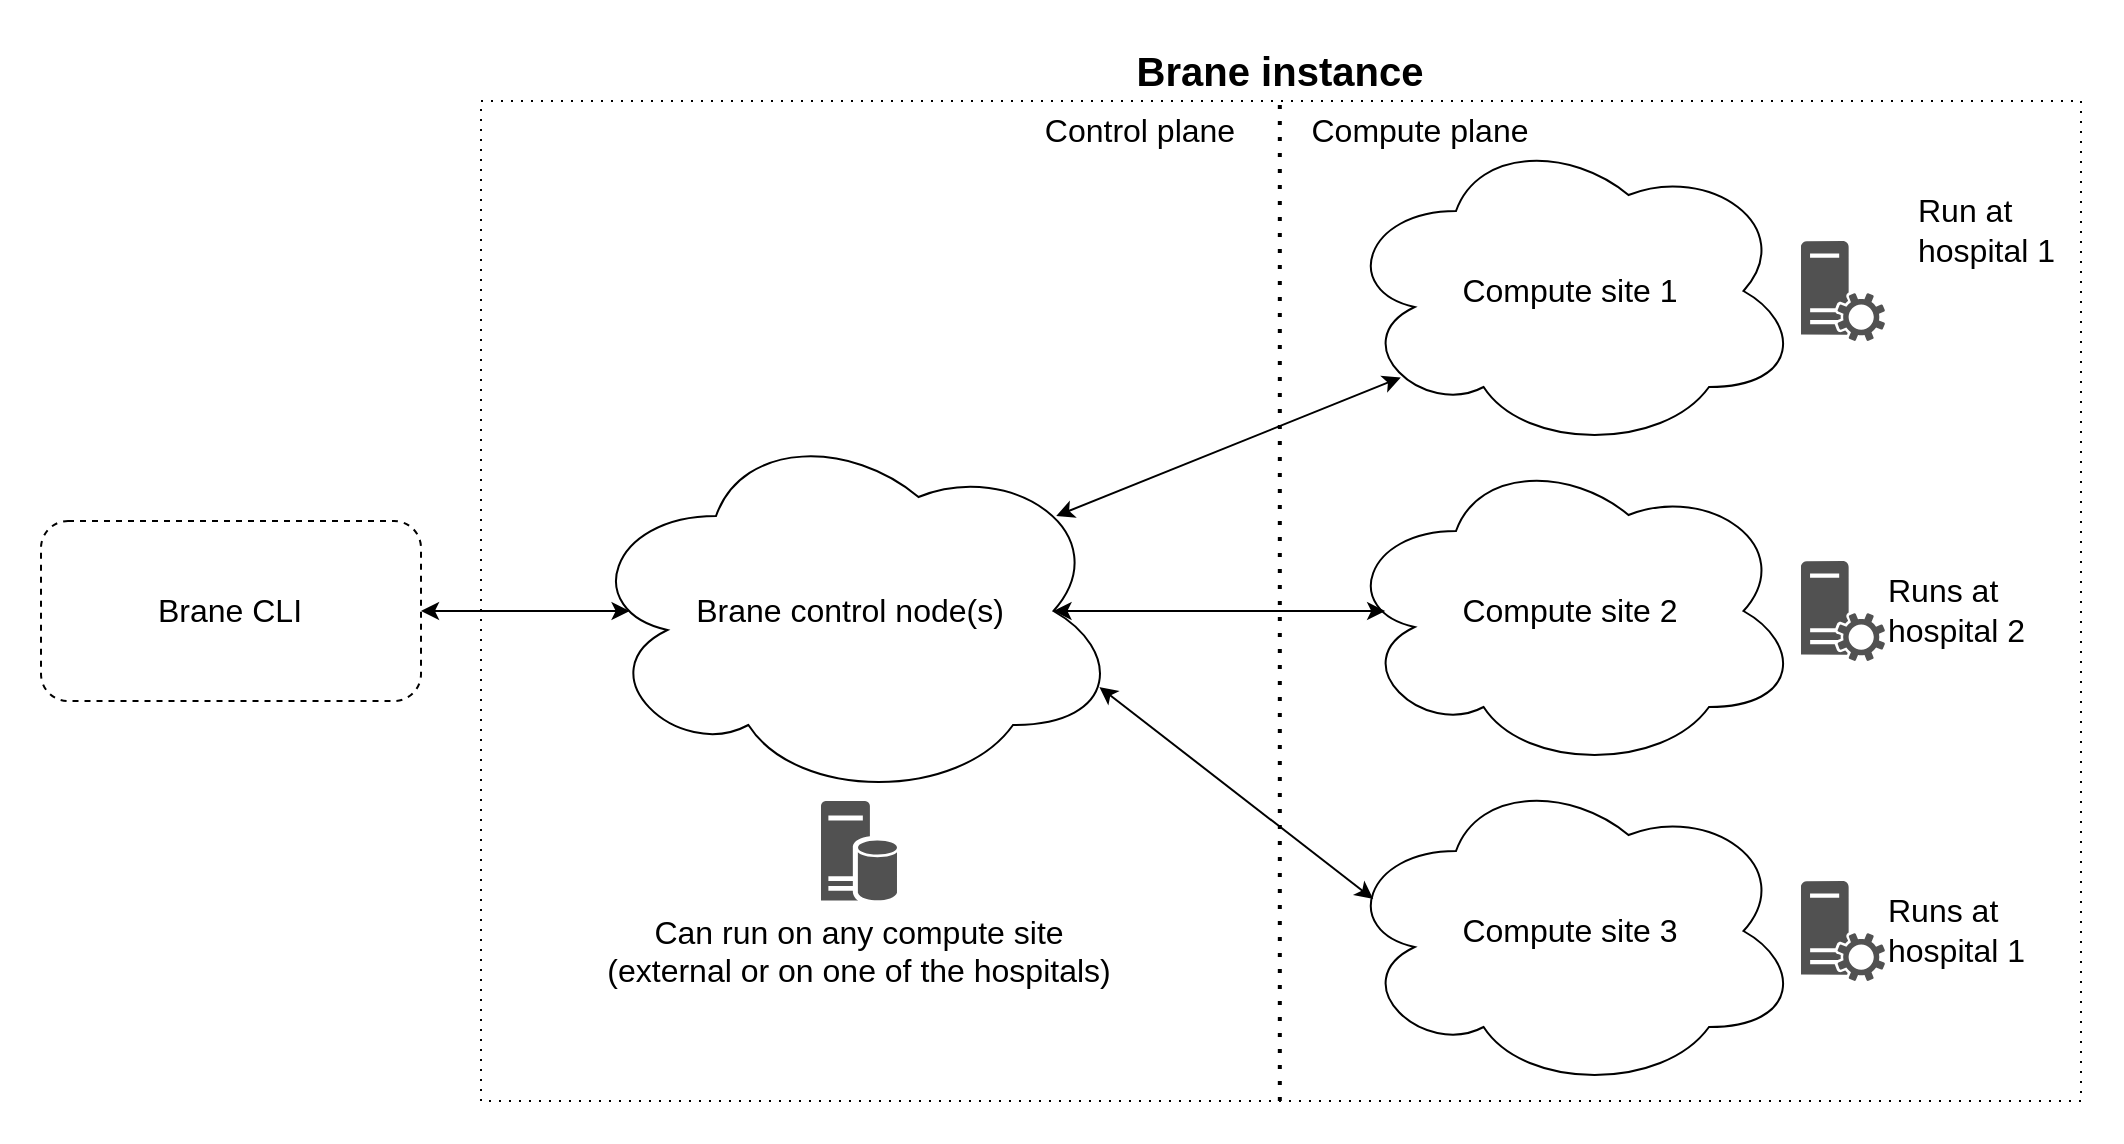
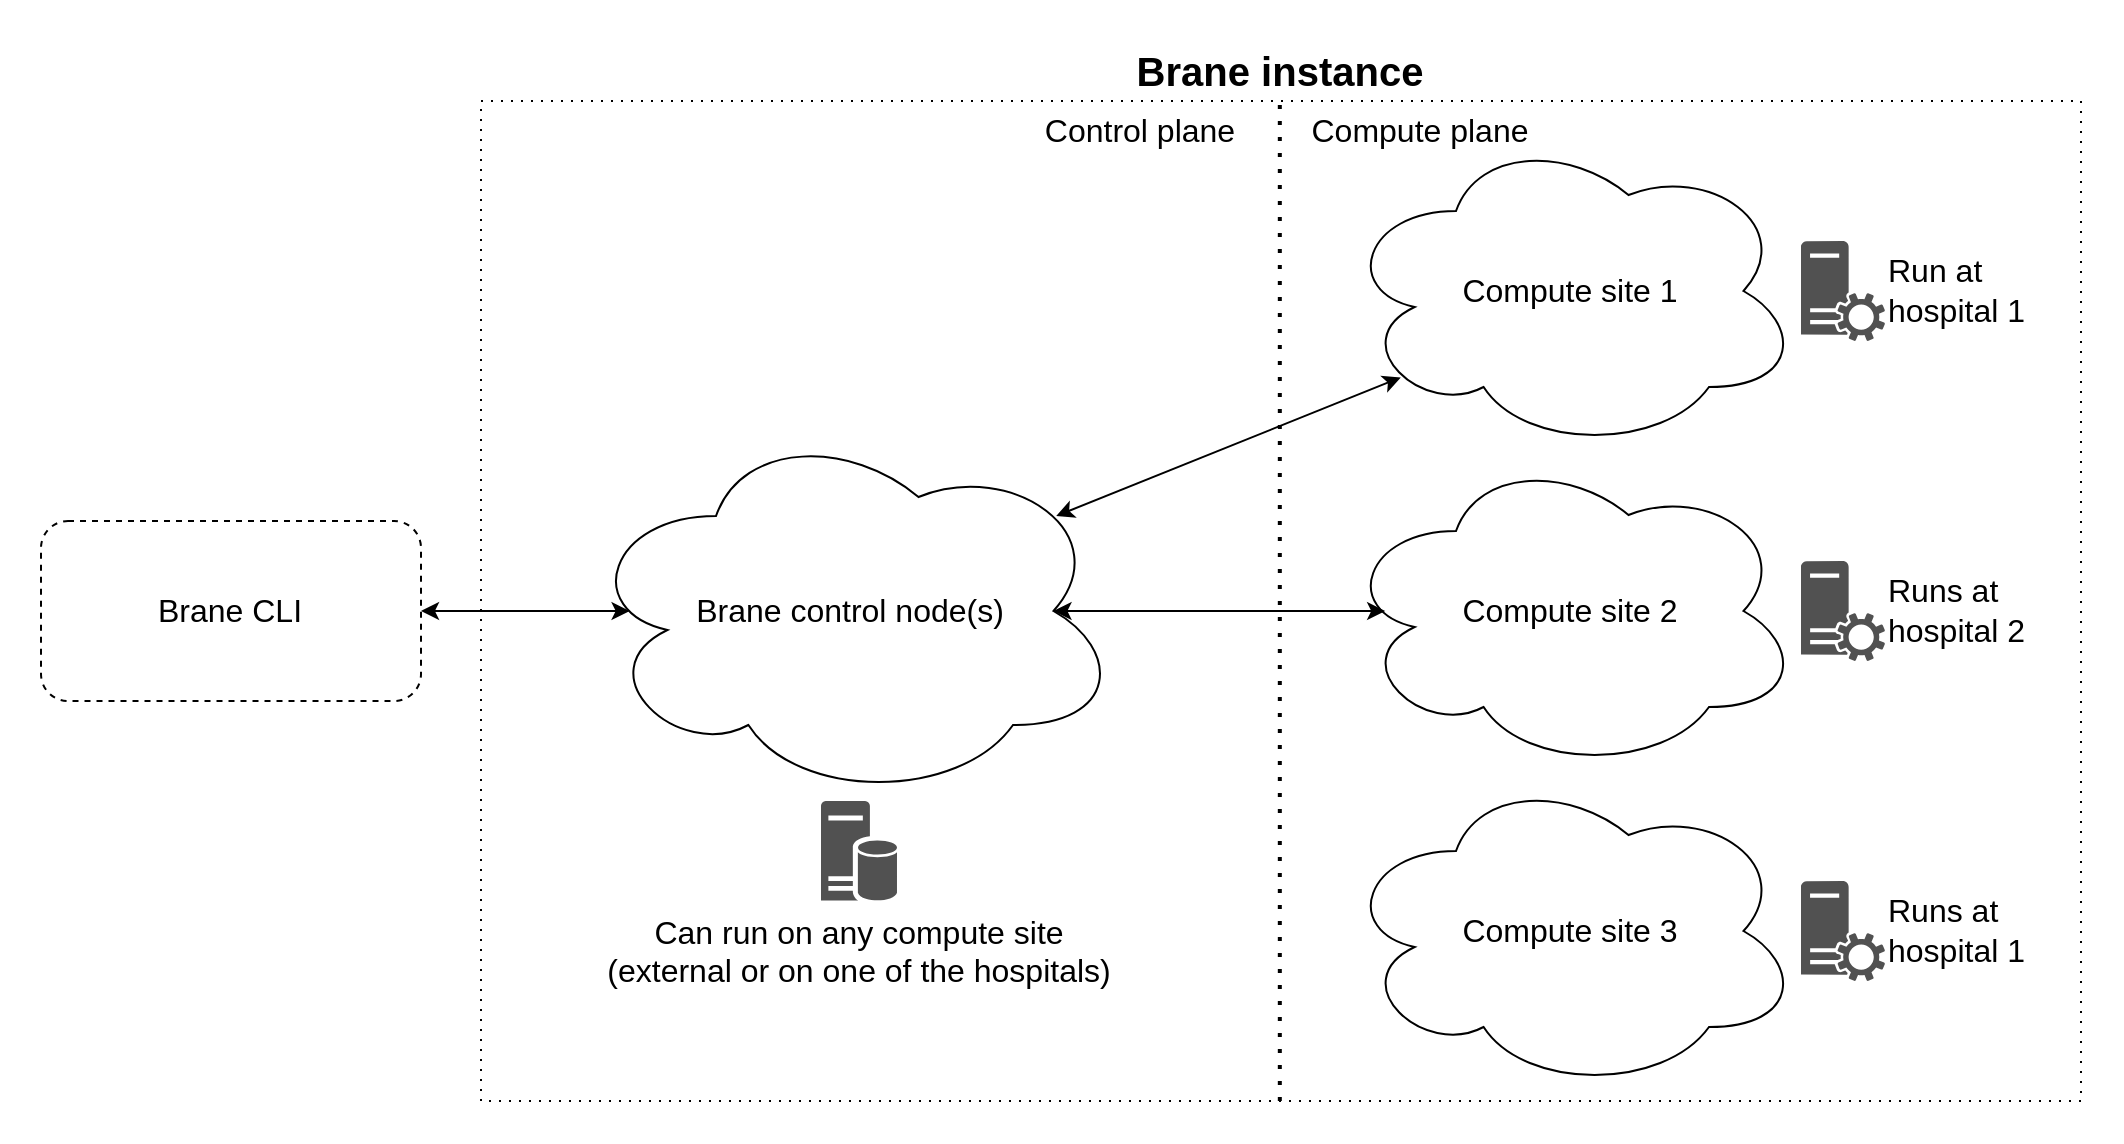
(1993, 231) -> (1963, 291)
(1192, 759) -> none
